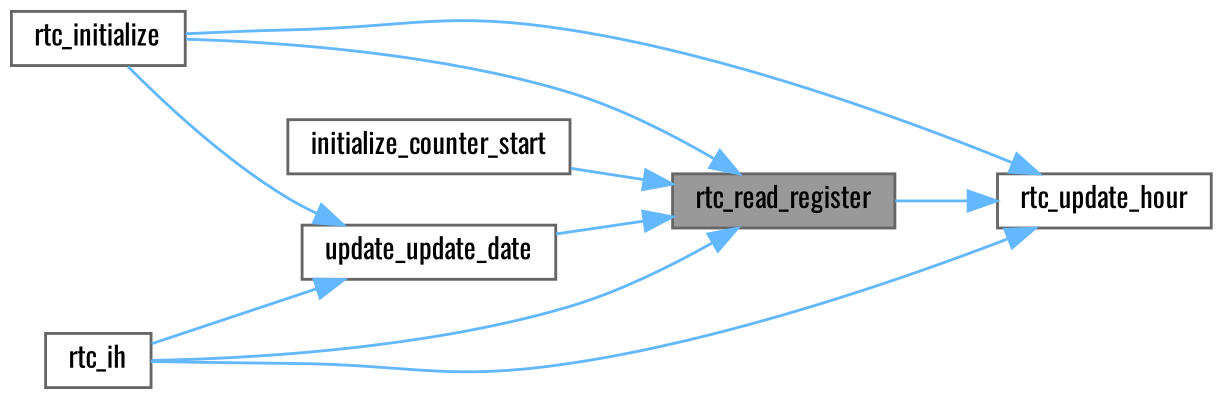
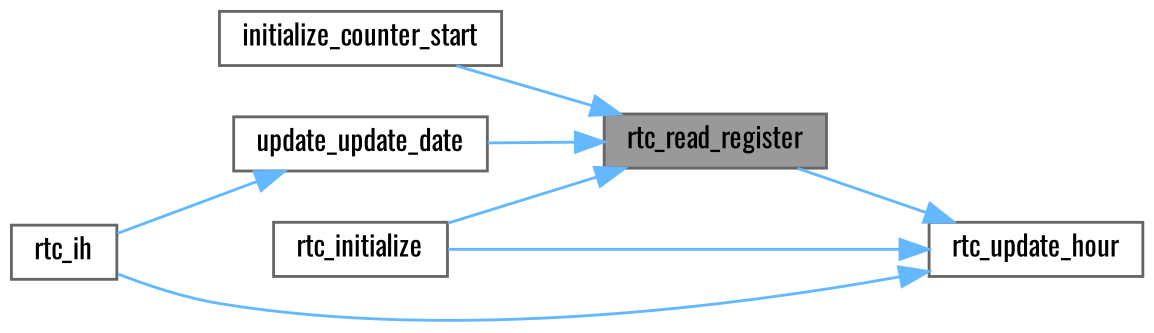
(217, 147) -> none
(440, 335) -> none
